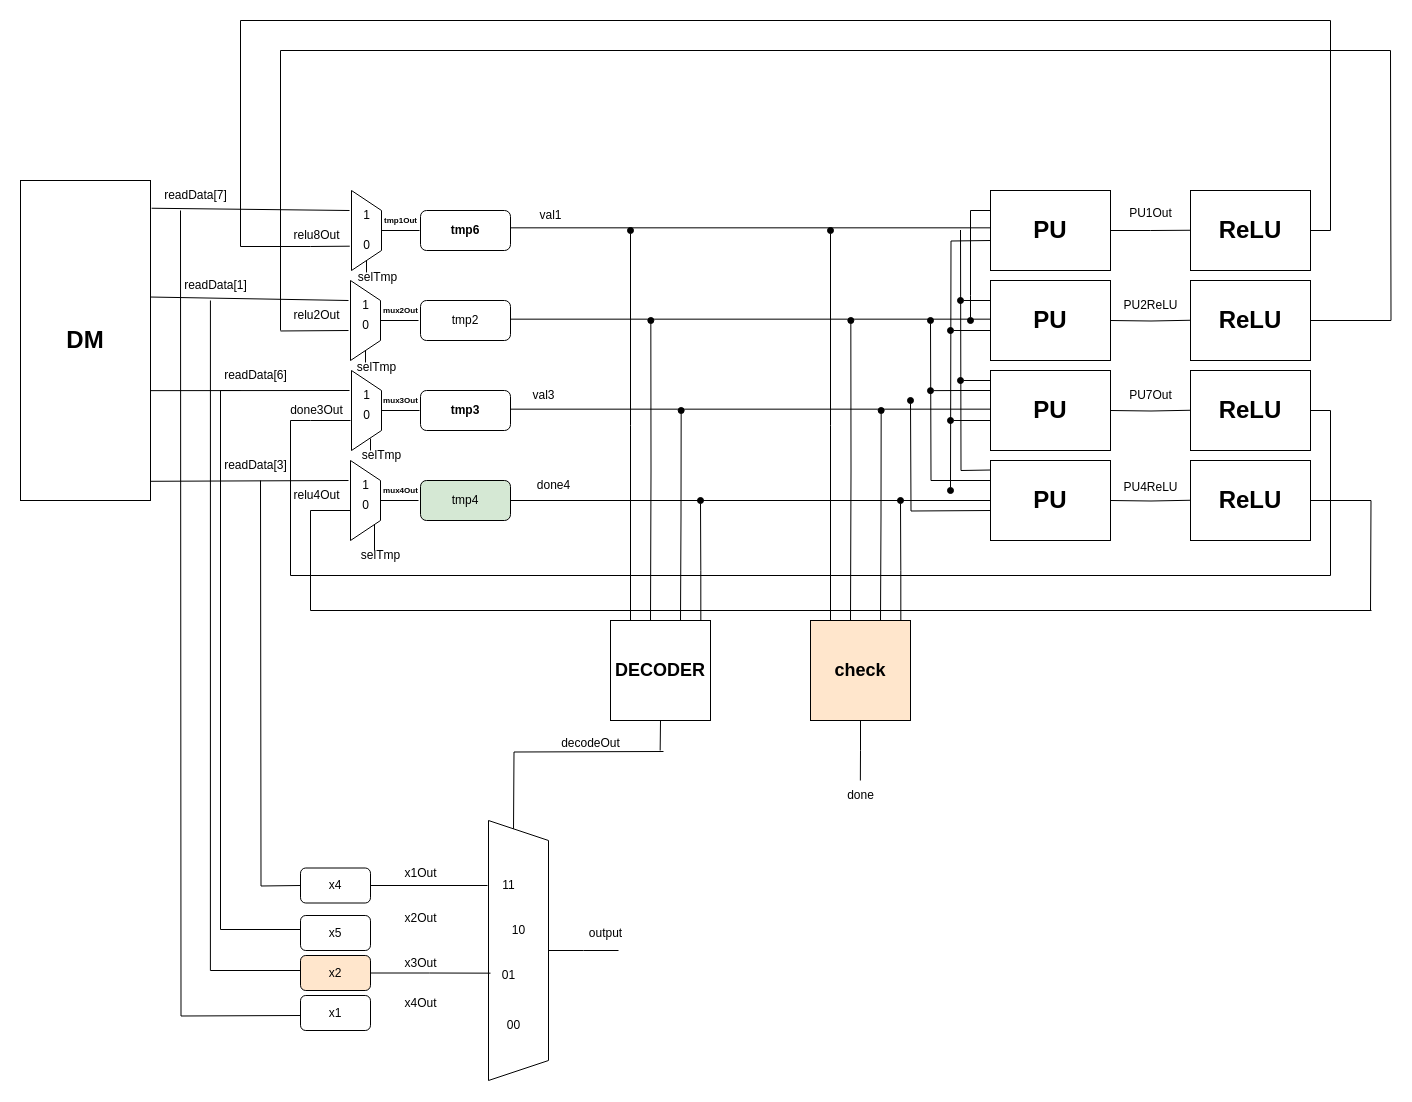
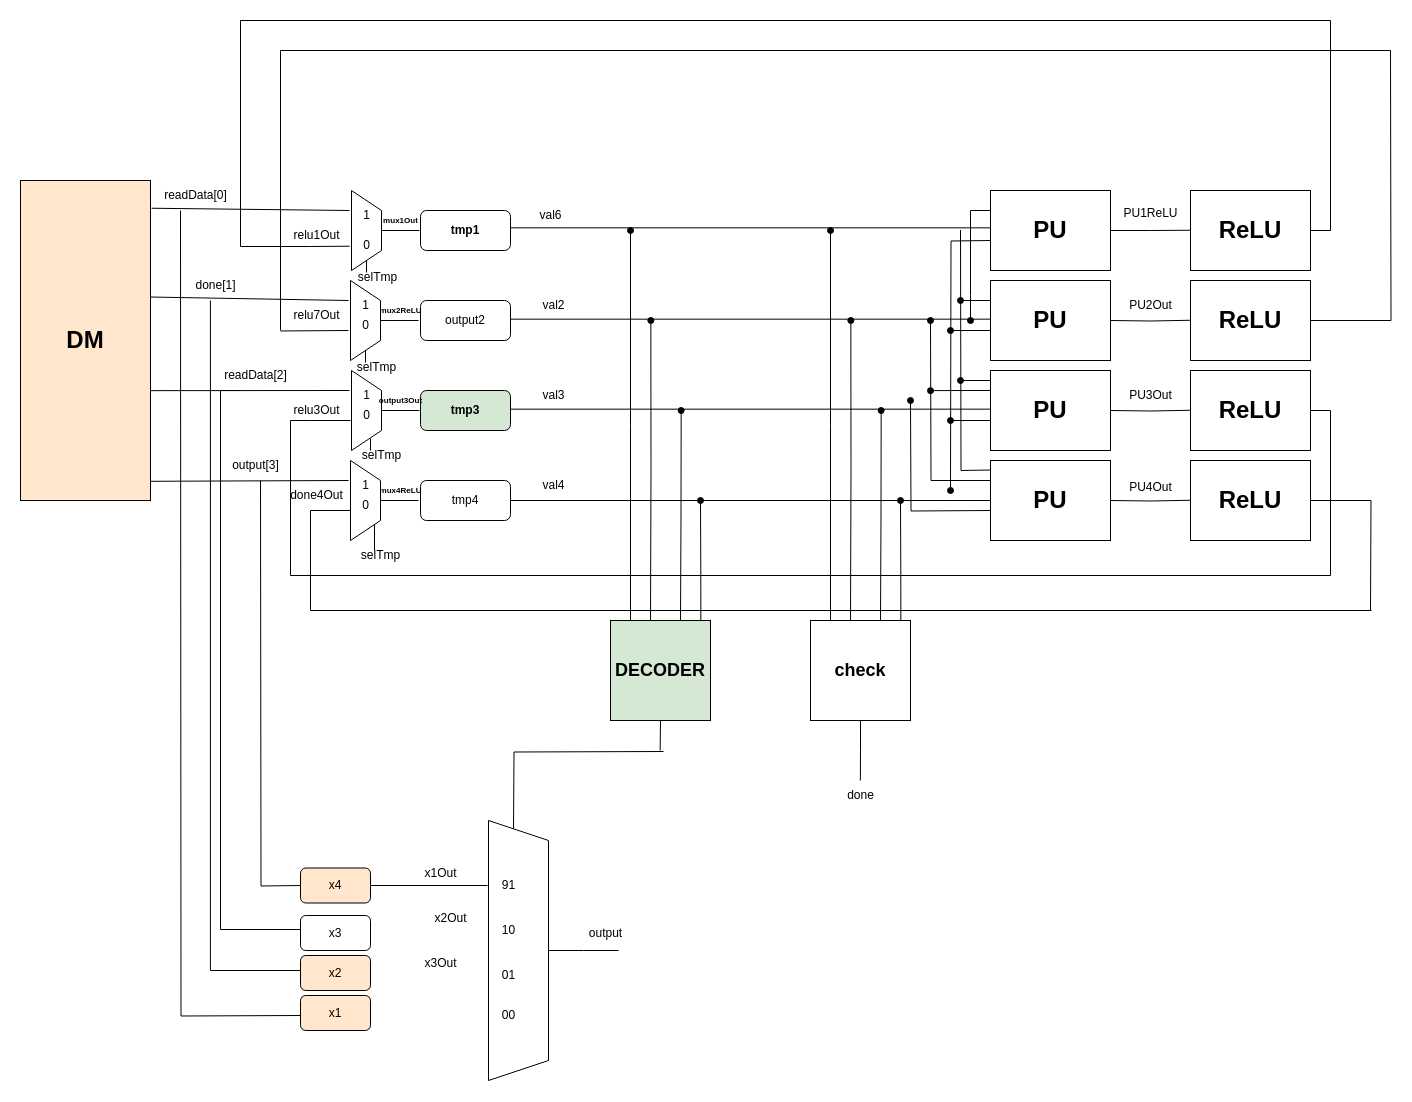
(196, 196) -> (196, 196)
(1151, 214) -> (1151, 214)
(551, 216) -> (551, 216)
(401, 221) -> (401, 221)
(466, 231) -> (466, 231)
(317, 236) -> (317, 236)
(216, 286) -> (216, 286)
none -> (554, 306)
(1151, 306) -> (1151, 306)
(401, 311) -> (401, 311)
(317, 316) -> (317, 316)
(466, 321) -> (466, 321)
(86, 341) -> (86, 341)
(256, 376) -> (256, 376)
(544, 396) -> (554, 396)
(1151, 396) -> (1151, 396)
(401, 401) -> (401, 401)
(317, 411) -> (317, 411)
(466, 411) -> (466, 411)
(256, 466) -> (256, 466)
(554, 486) -> (554, 486)
(1151, 488) -> (1151, 488)
(401, 491) -> (401, 491)
(317, 496) -> (317, 496)
(466, 501) -> (466, 501)
(661, 671) -> (661, 671)
(861, 671) -> (861, 671)
(591, 744) -> none
(421, 874) -> (441, 874)
(336, 886) -> (336, 886)
(509, 886) -> (509, 886)
(421, 918) -> (451, 918)
(519, 931) -> (509, 931)
(336, 934) -> (336, 934)
(421, 964) -> (441, 964)
(431, 973) -> none
(421, 1004) -> none
(336, 1013) -> (336, 1013)
(514, 1026) -> (509, 1016)
